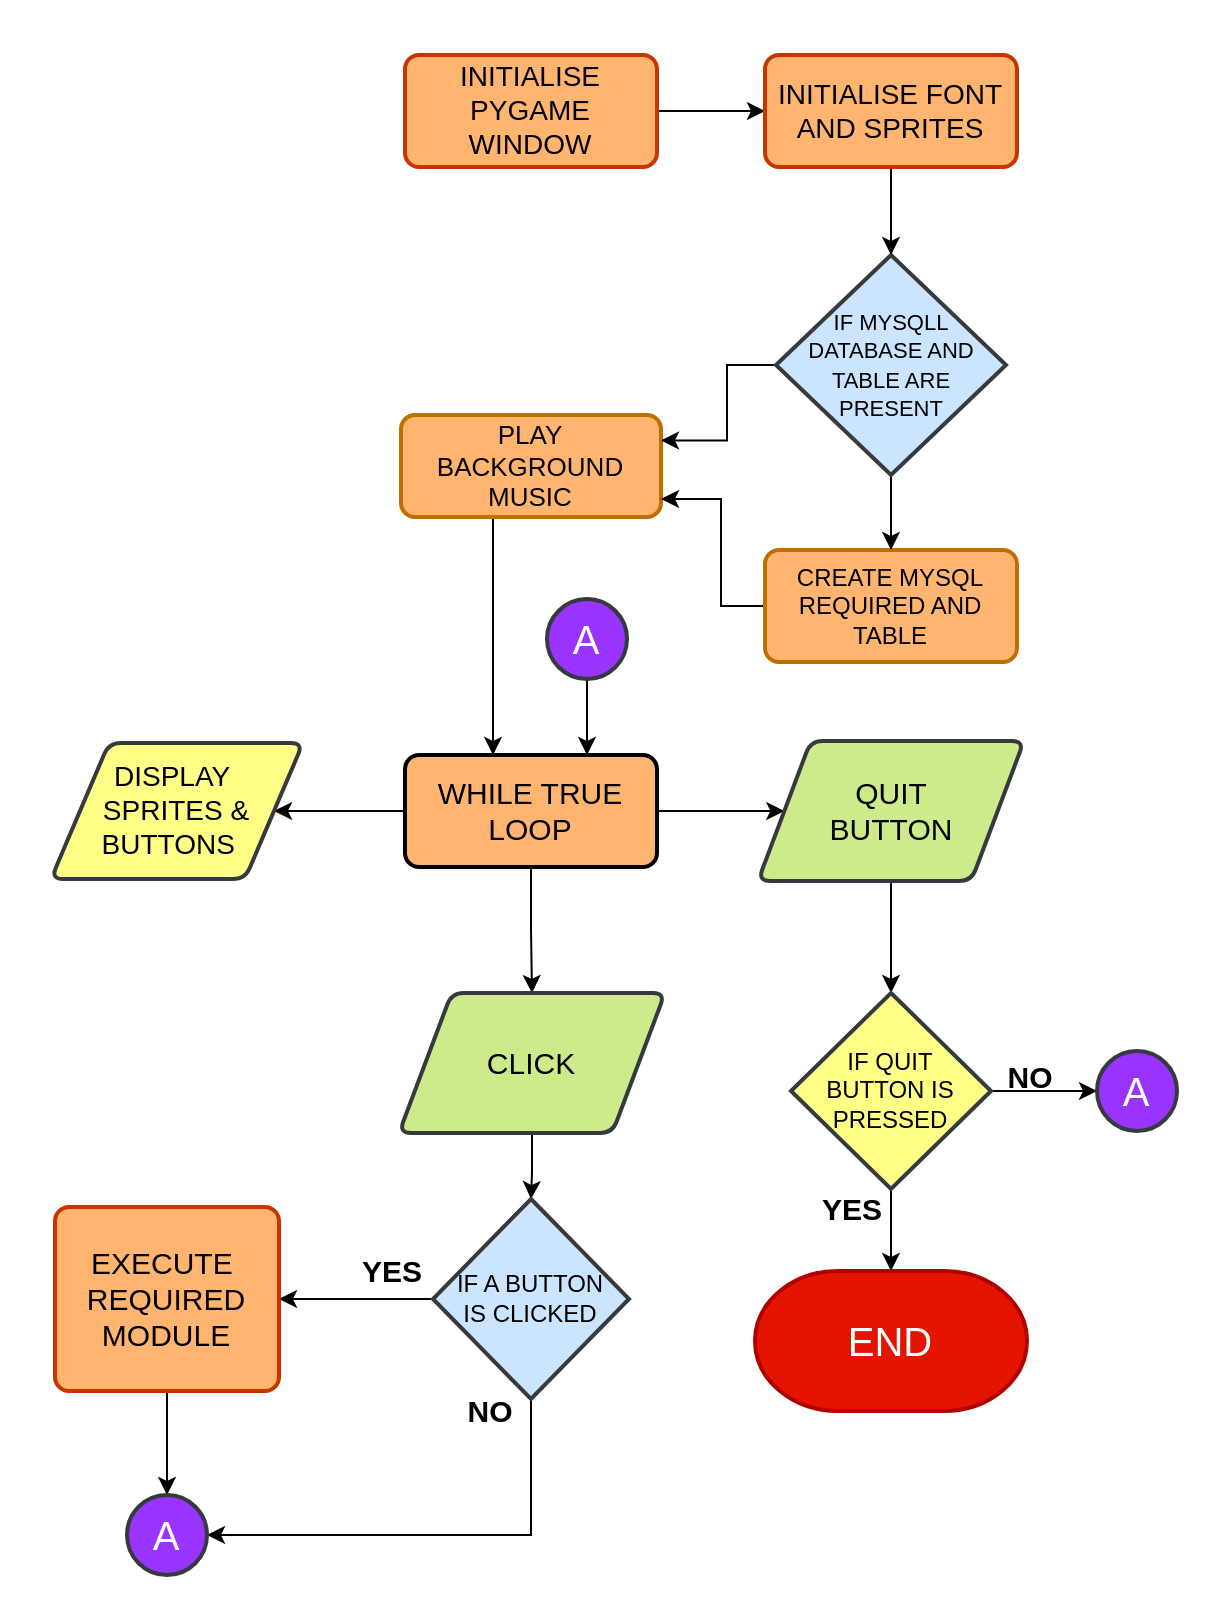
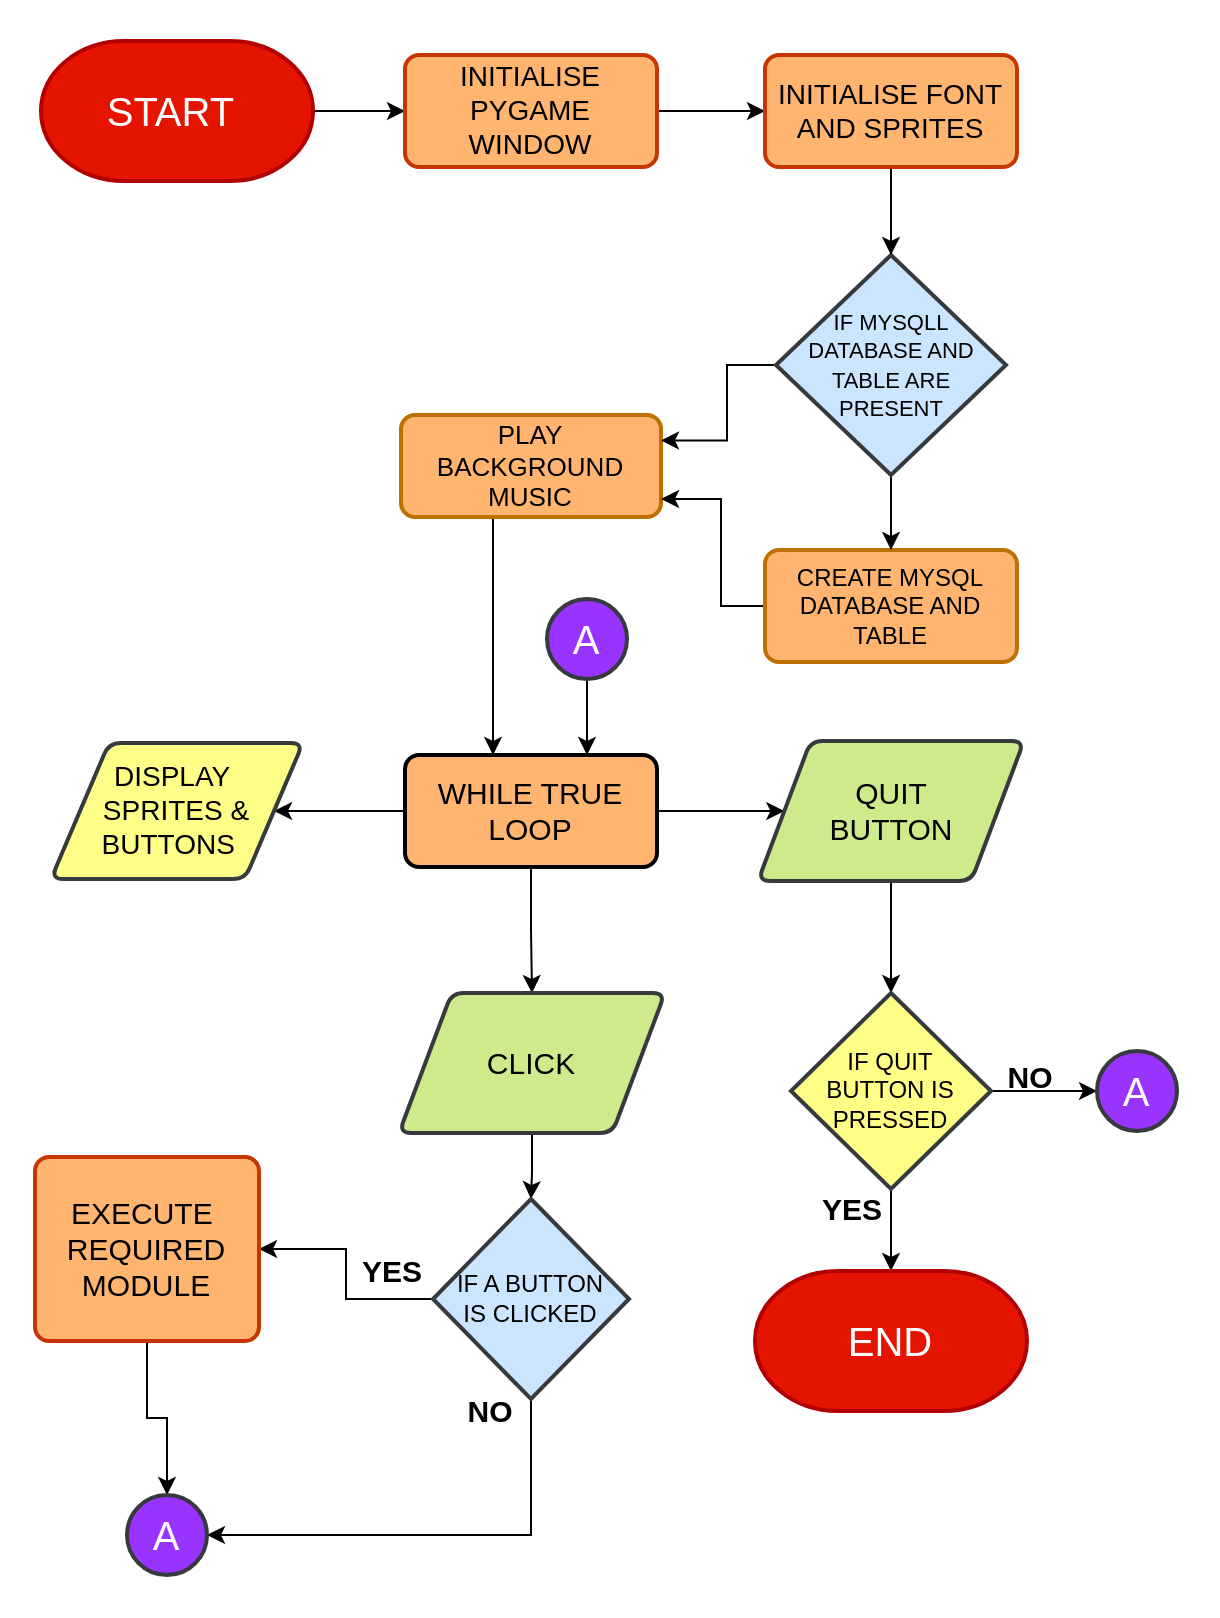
none -> (177, 111)
none -> (352, 111)
(891, 607) -> (891, 607)
(167, 1299) -> (147, 1249)
